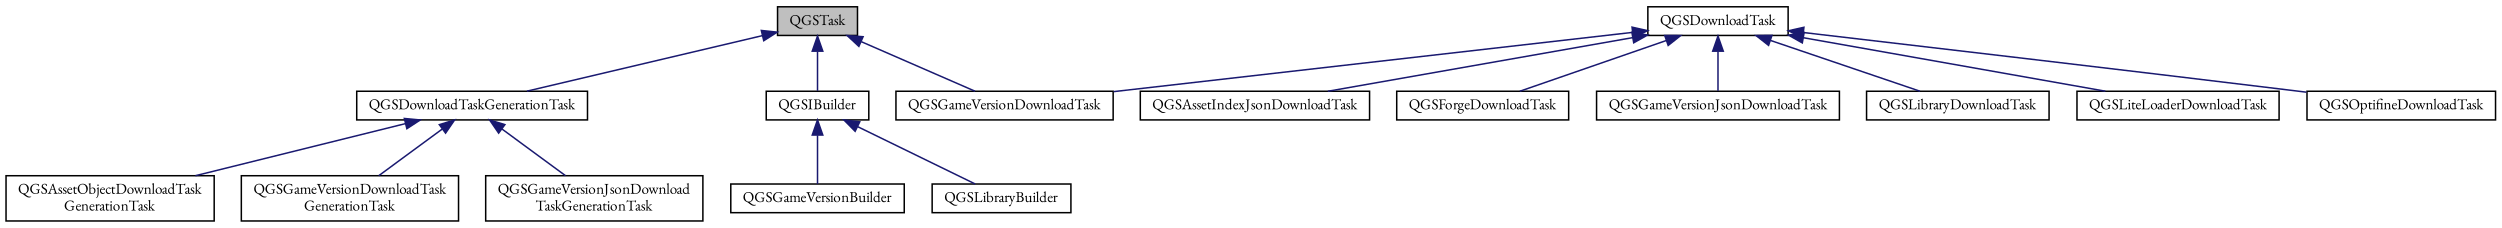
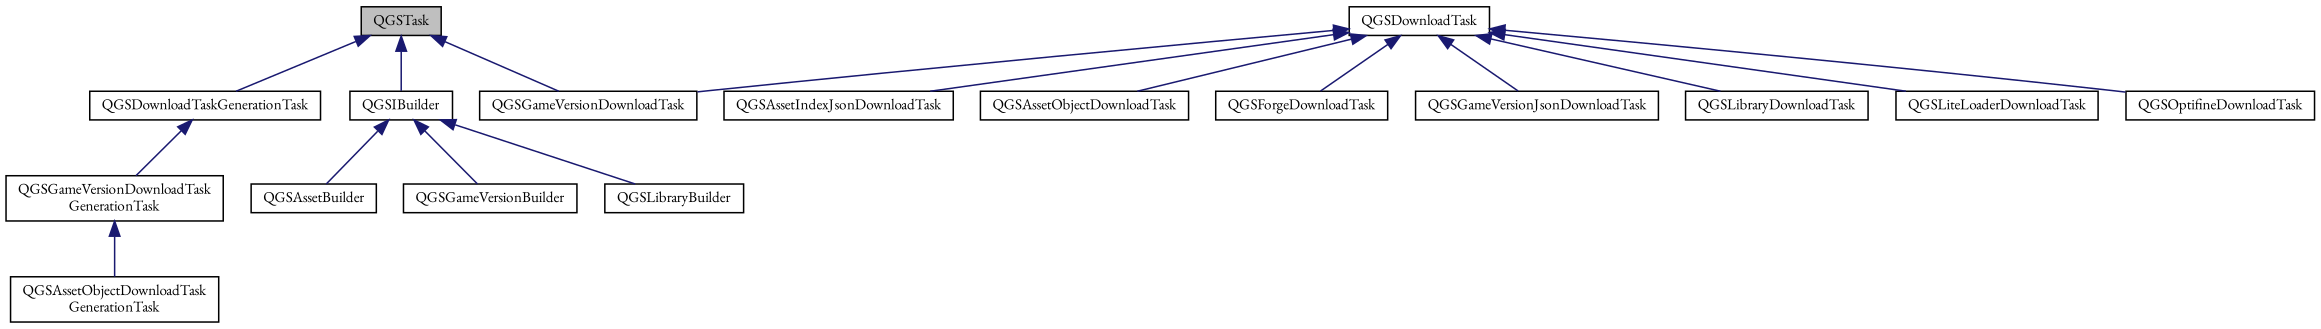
none -> (1084, 106)
(300, 150) -> (115, 257)
none -> (314, 198)
(594, 198) -> none
